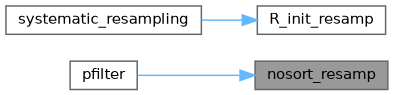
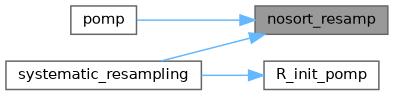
(321, 20) -> (321, 75)
none -> (206, 50)
(104, 75) -> (104, 20)
